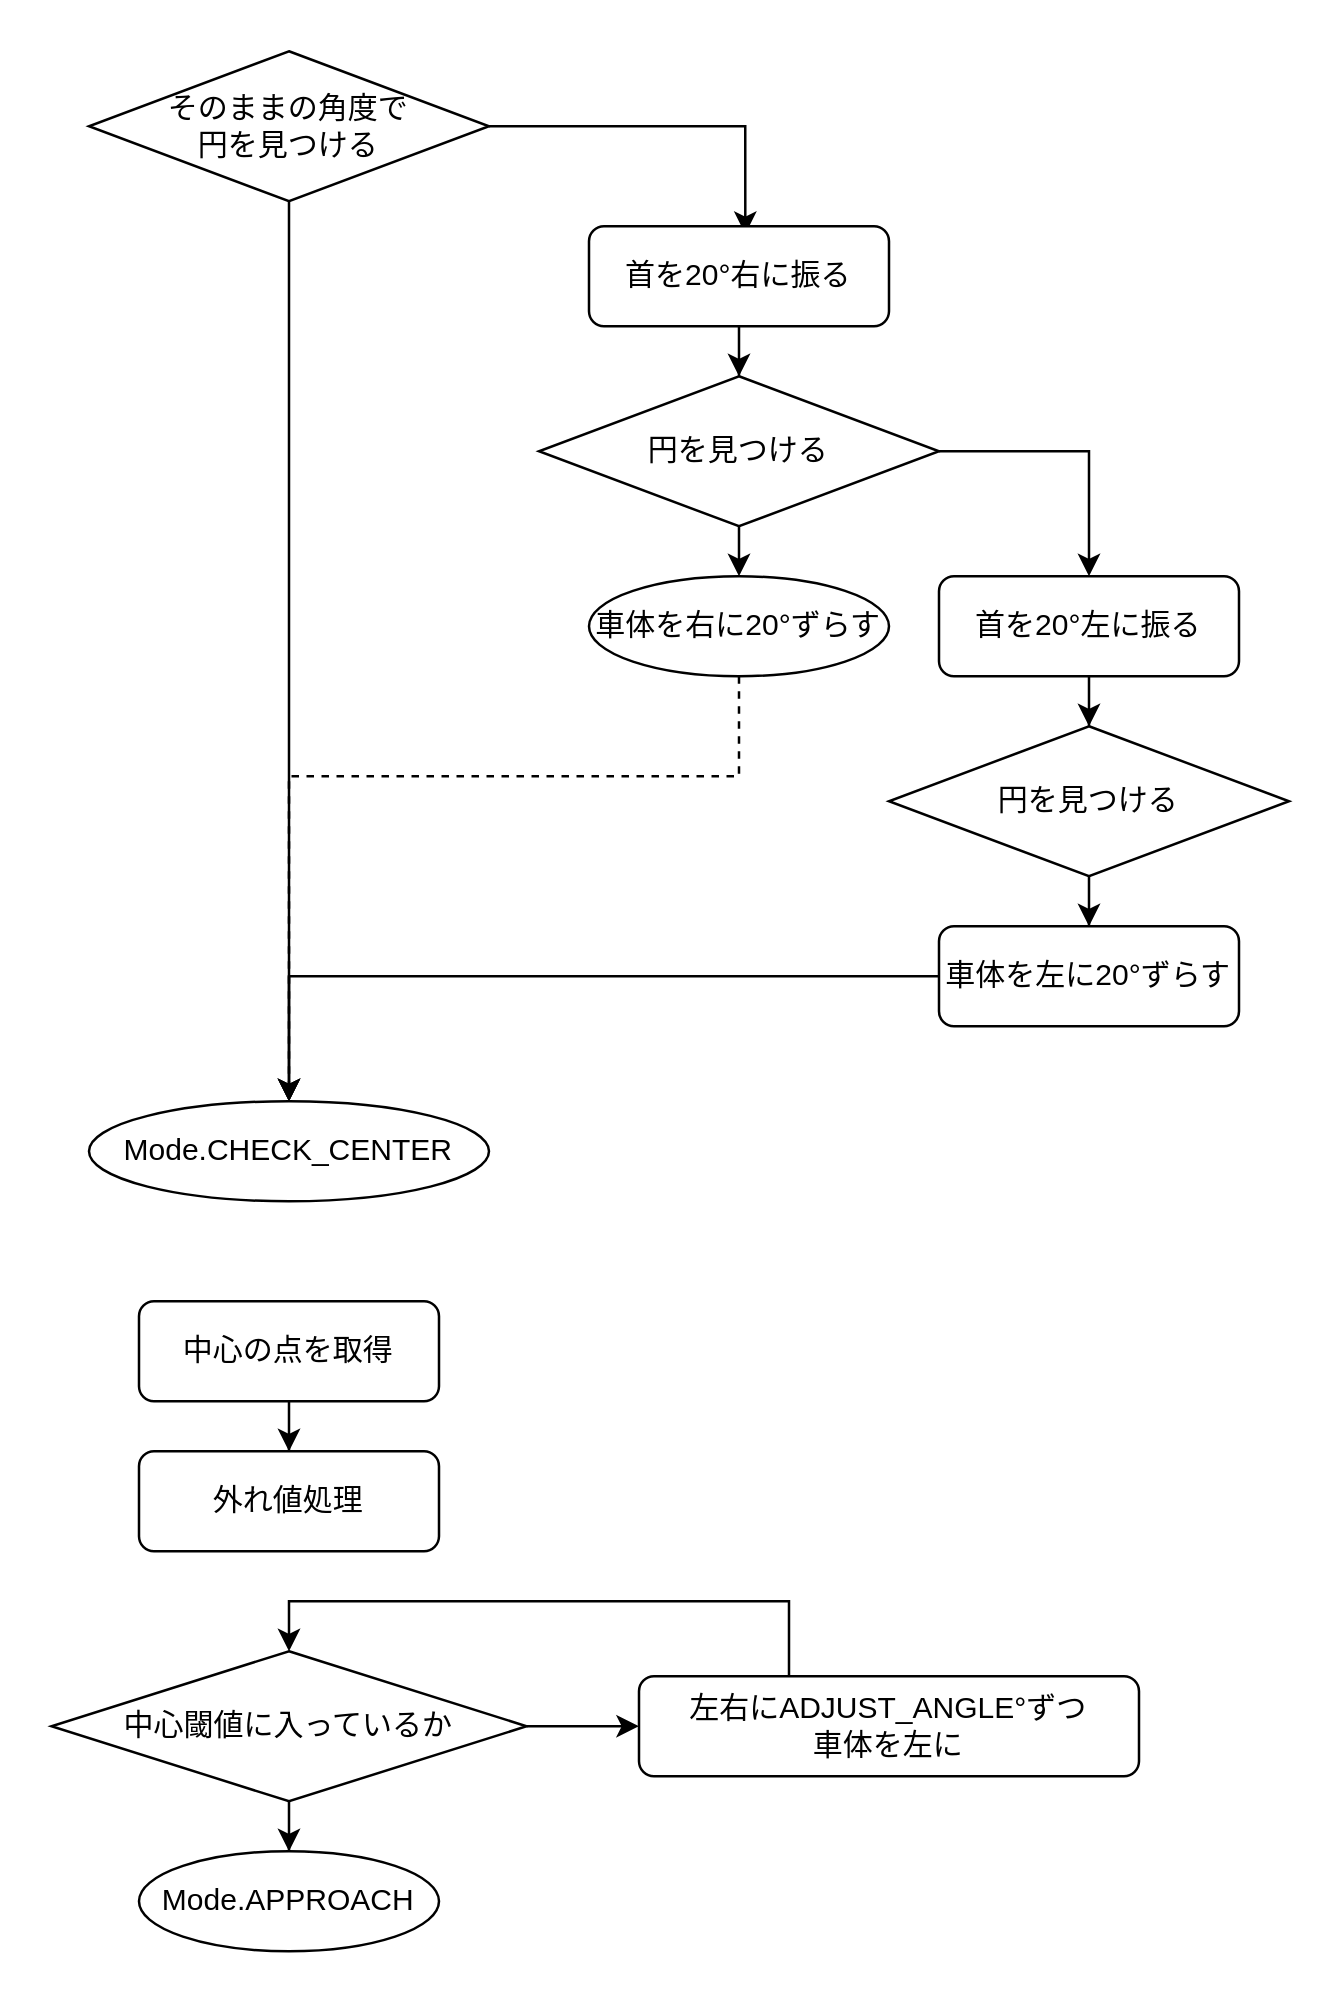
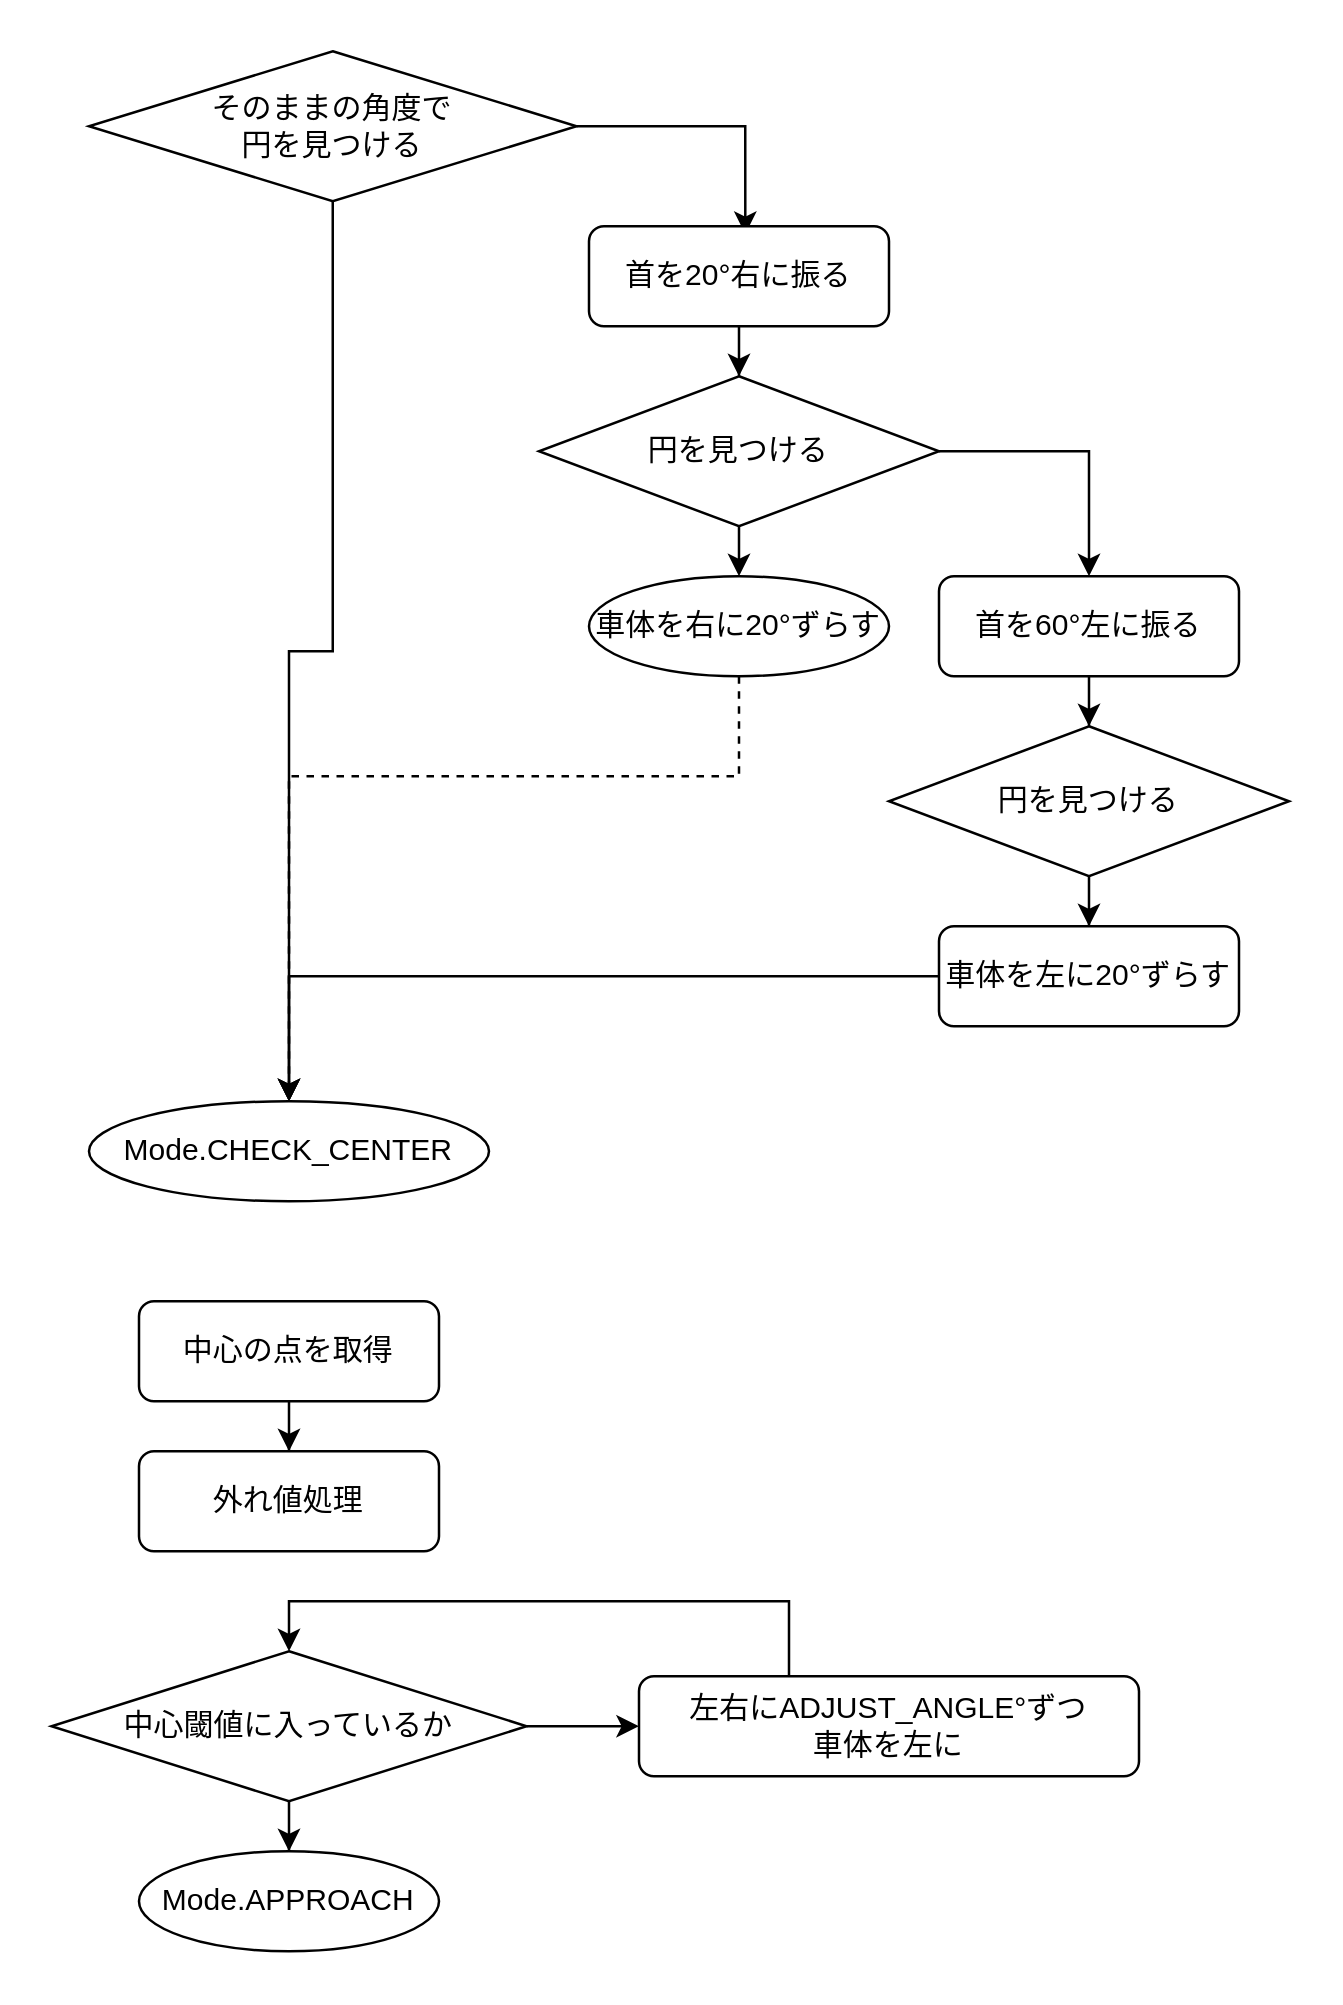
(289, 126) -> (333, 126)
(1089, 626) -> (1089, 626)
